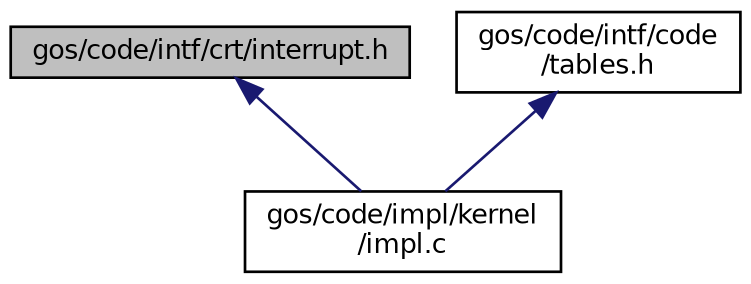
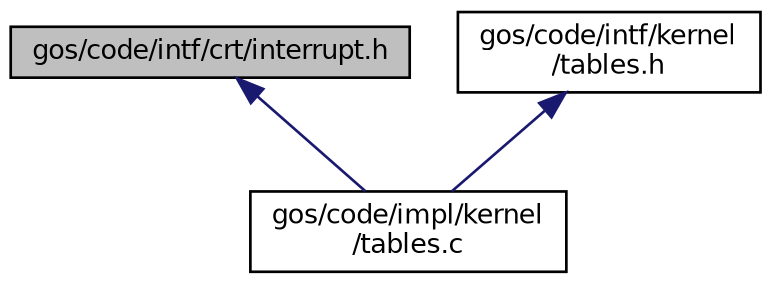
(598, 52) -> (609, 52)
(403, 232) -> (408, 232)
